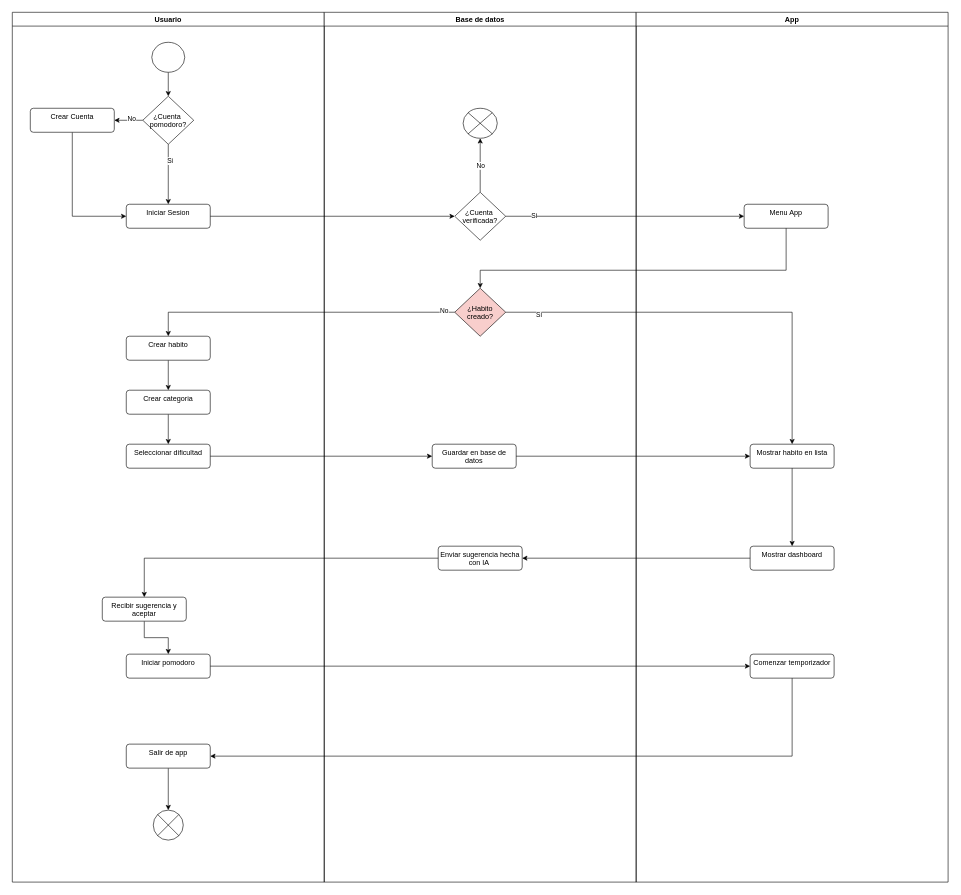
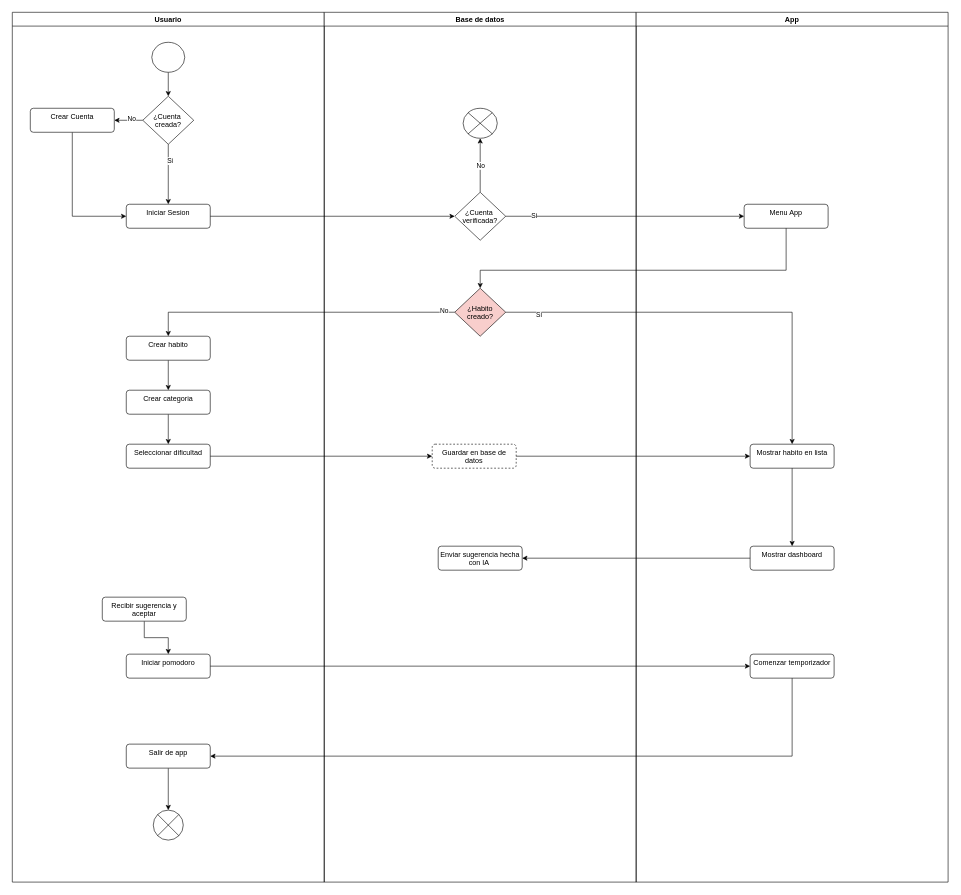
(168, 116) -> (168, 116)
(474, 456) -> (474, 456)
(144, 558) -> none
